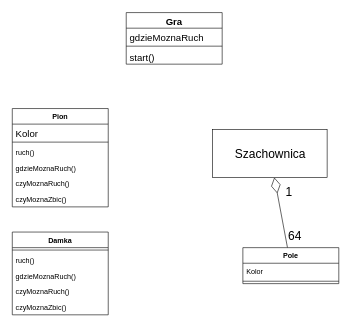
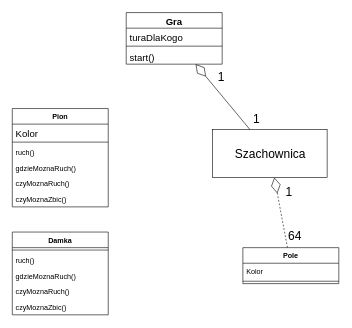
(166, 38) -> (158, 38)
none -> (228, 103)
(282, 220) -> (282, 220)
